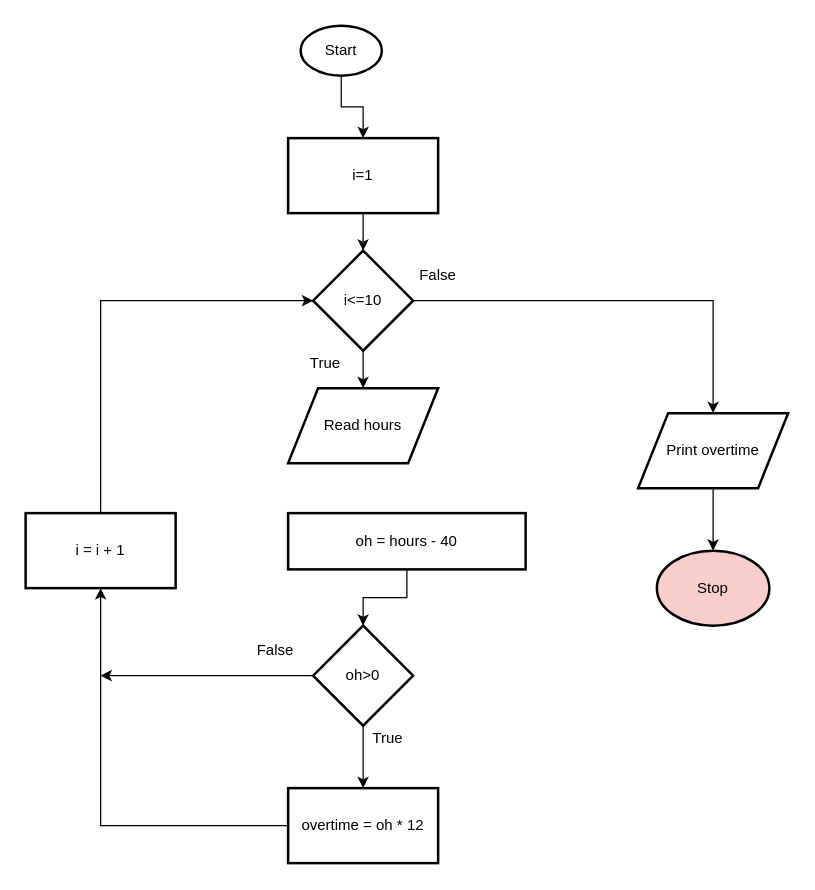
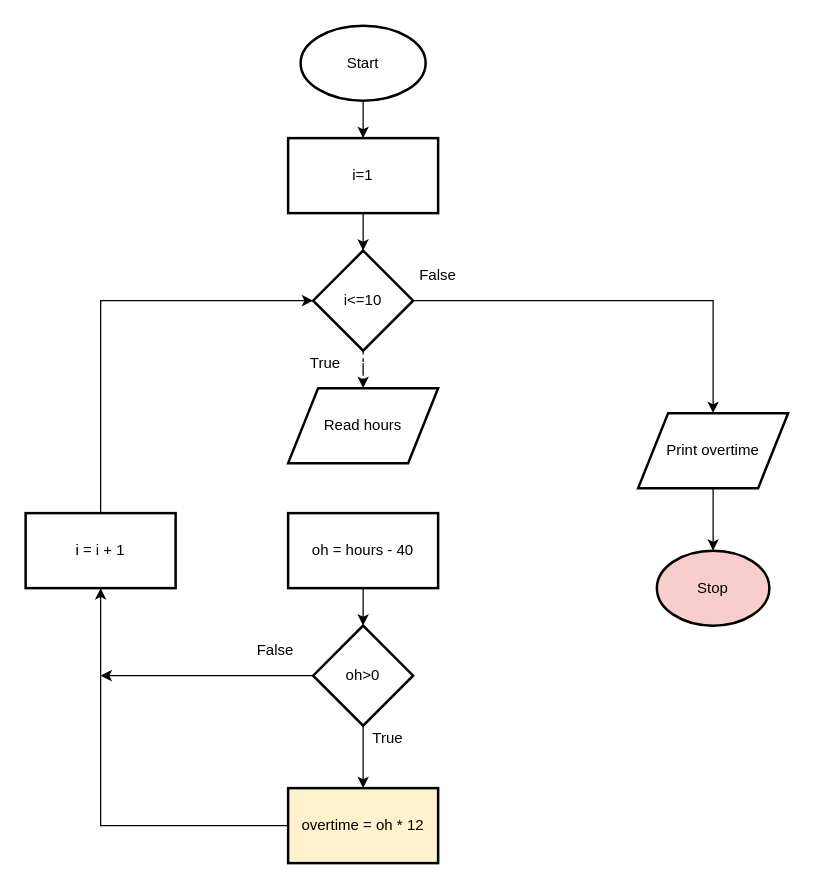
(341, 51) -> (363, 63)
(363, 358) -> (363, 358)
(407, 541) -> (363, 551)
(363, 826) -> (363, 826)
